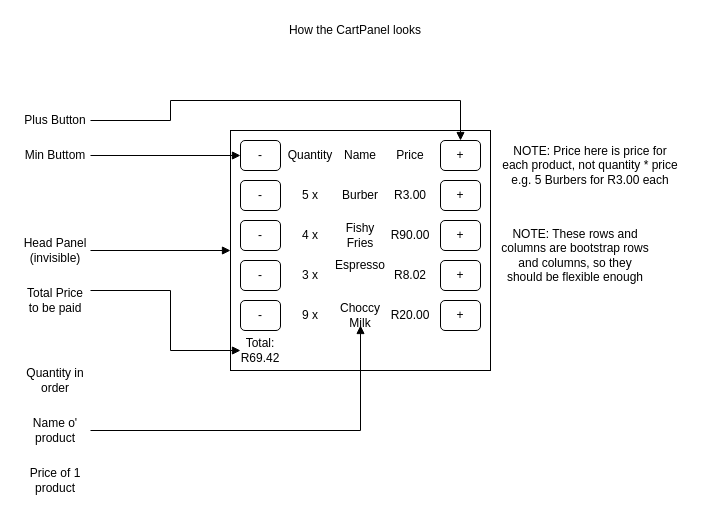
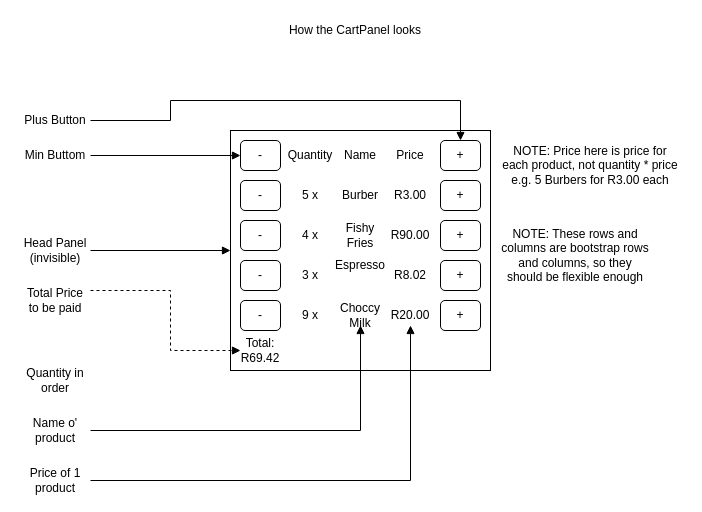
(171, 311) -> (171, 311)
none -> (324, 481)
